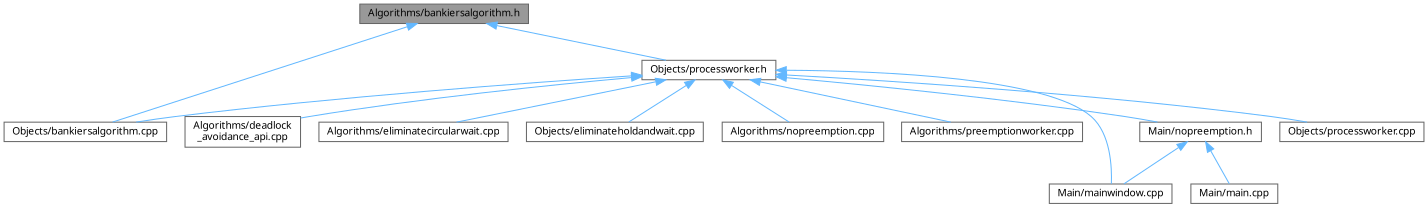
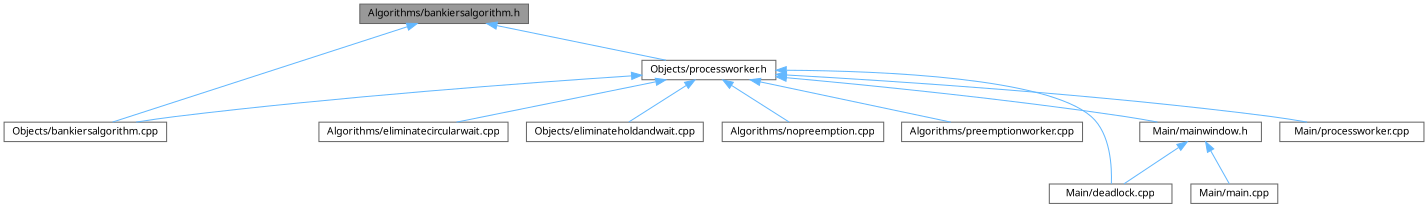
(243, 132) -> none
(1201, 132) -> (1201, 132)
(1352, 132) -> (1352, 132)
(1111, 194) -> (1111, 194)
